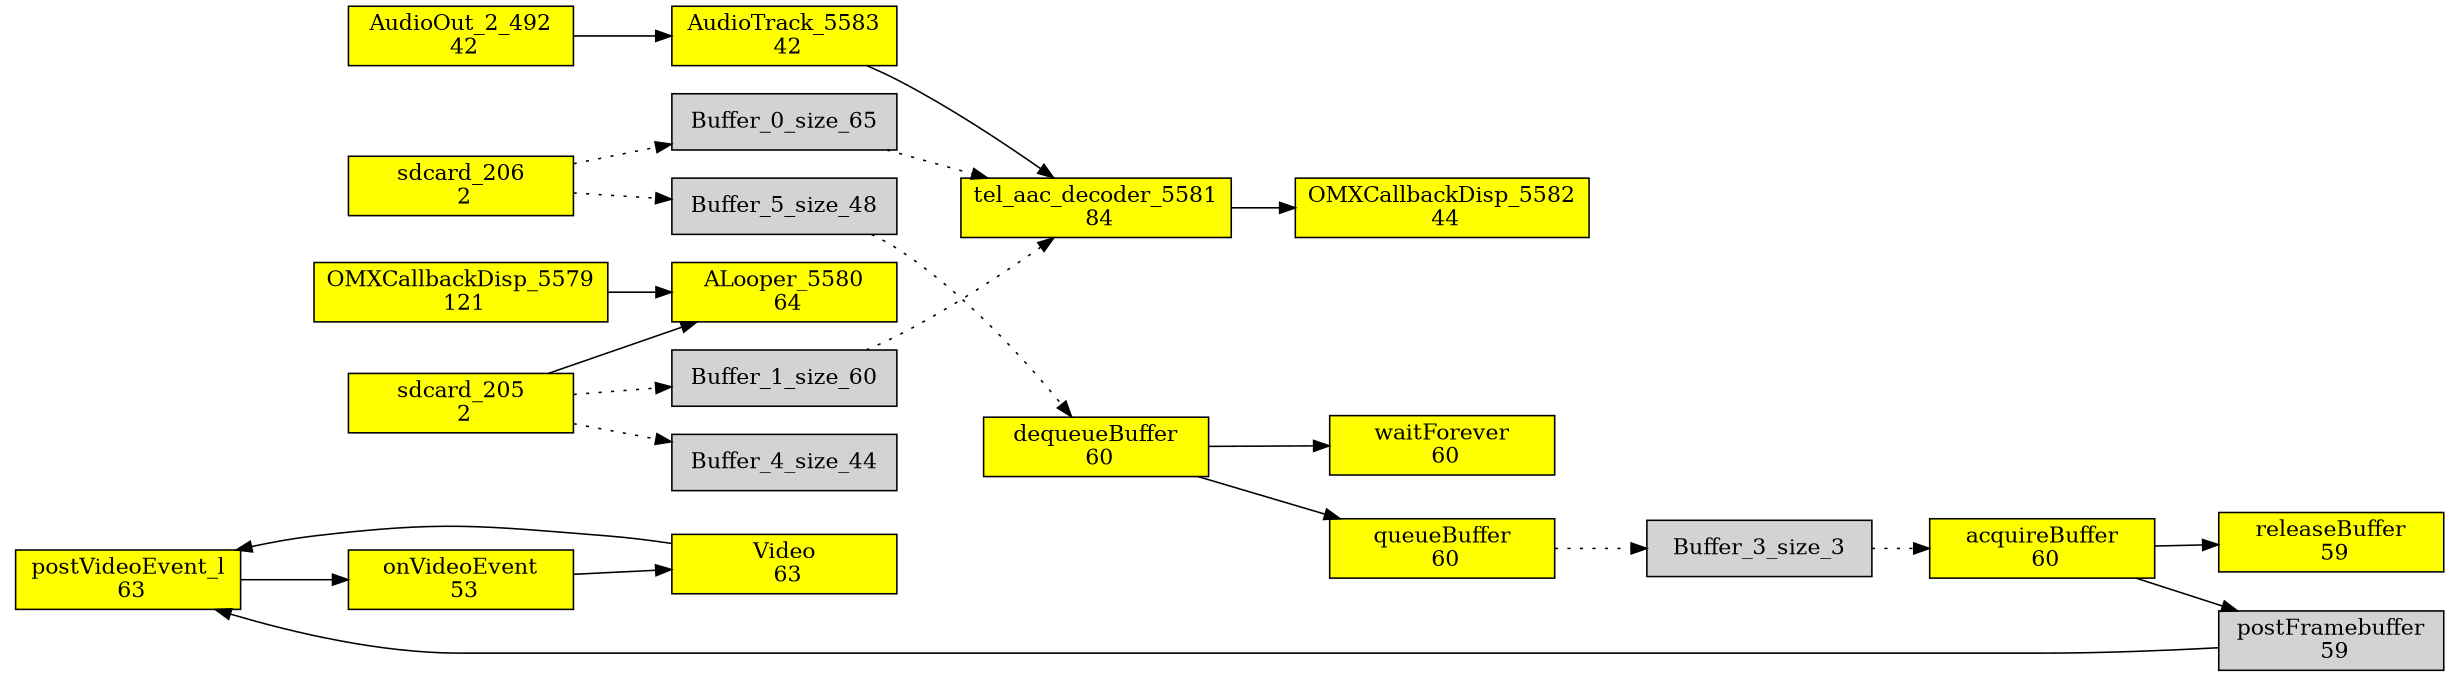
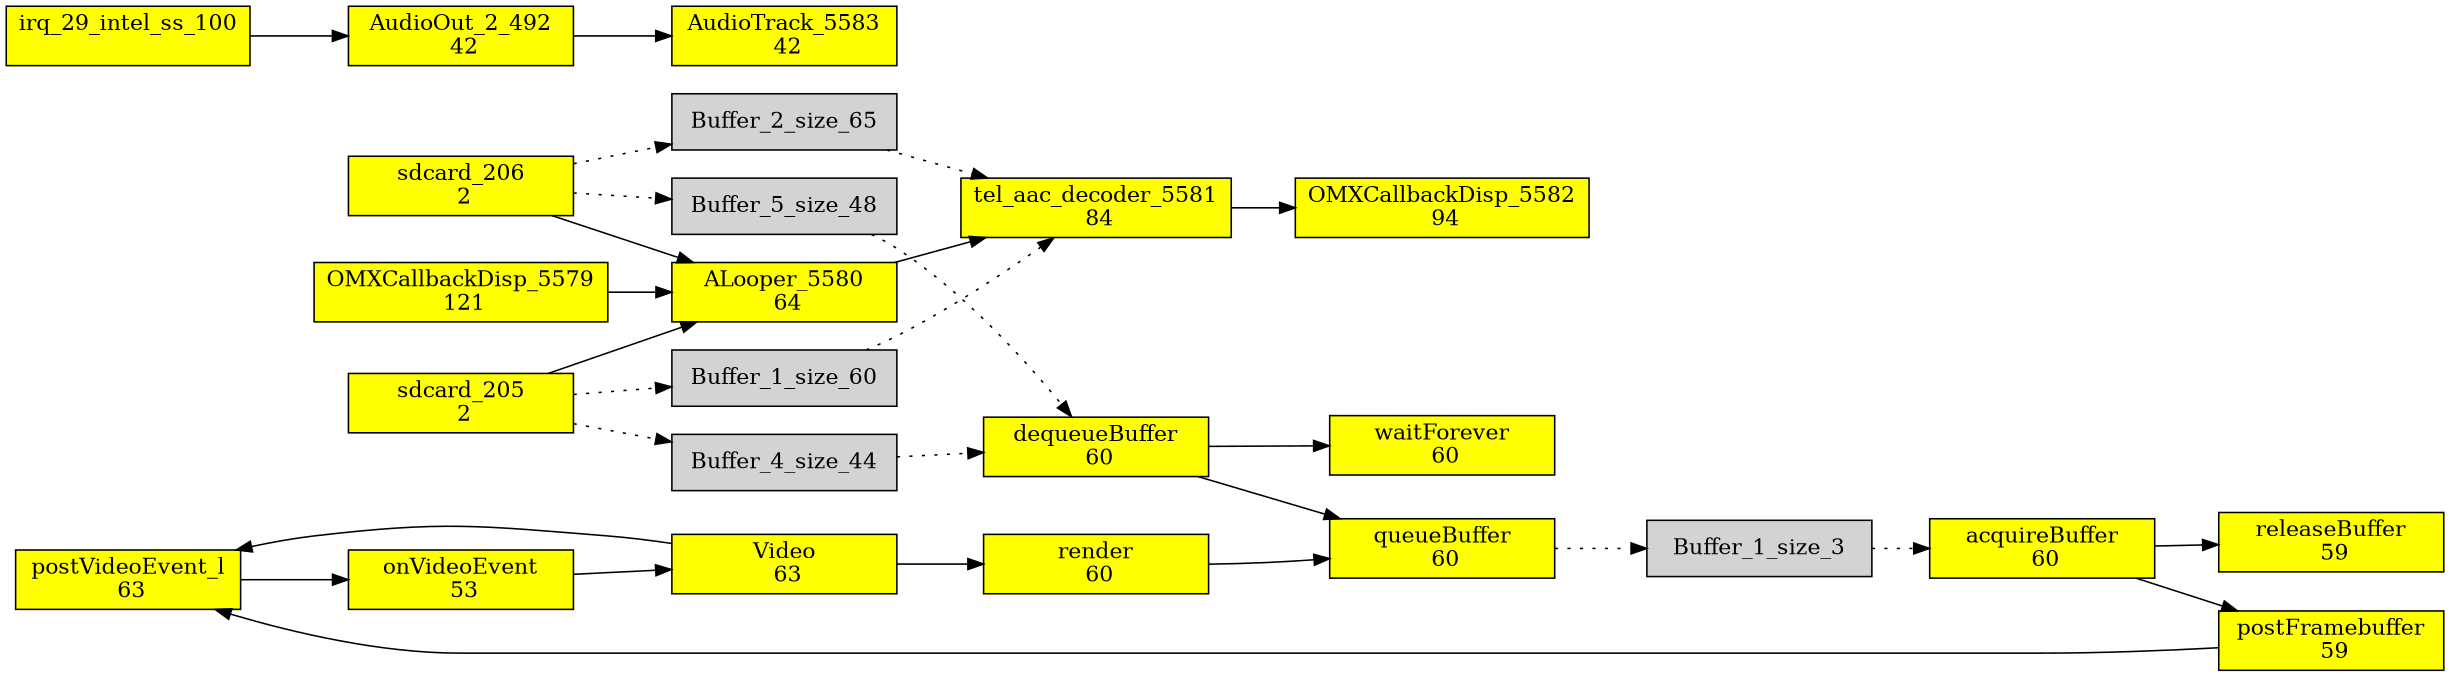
none -> (128, 36)
(956, 113) -> (933, 252)
(784, 122) -> (784, 122)
(1442, 208) -> (1442, 208)
none -> (615, 237)
none -> (932, 455)
(1759, 548) -> (1759, 548)
none -> (1096, 564)
(2331, 641) -> (2331, 641)
